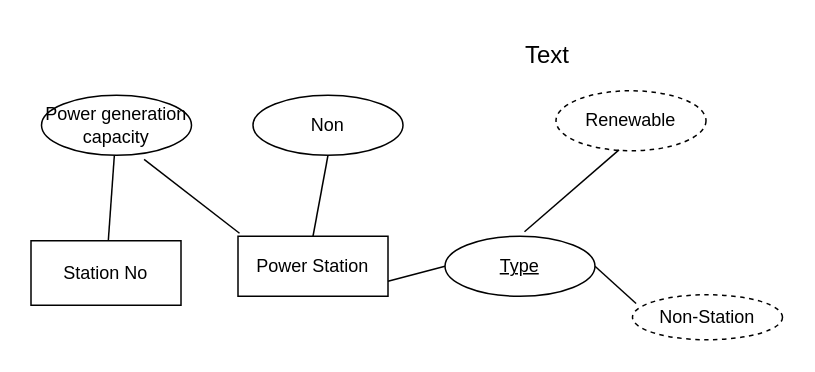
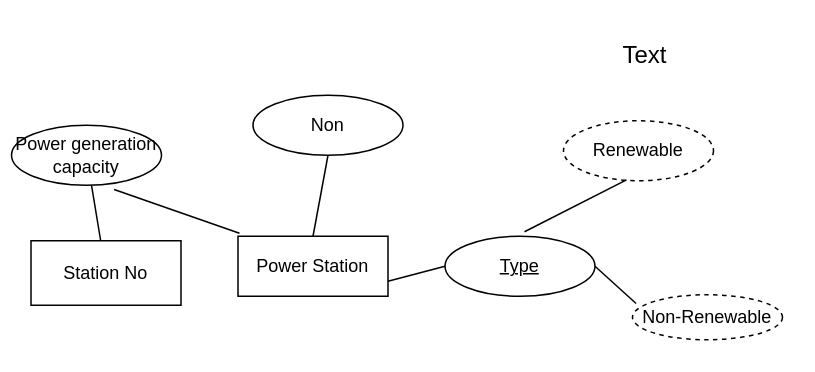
(546, 54) -> (644, 54)
(631, 121) -> (638, 151)
(116, 125) -> (86, 155)
(707, 317) -> (707, 317)
